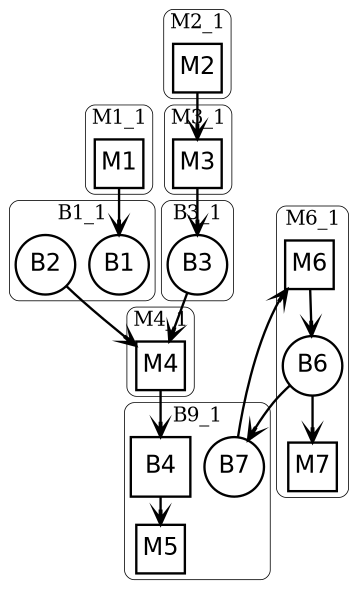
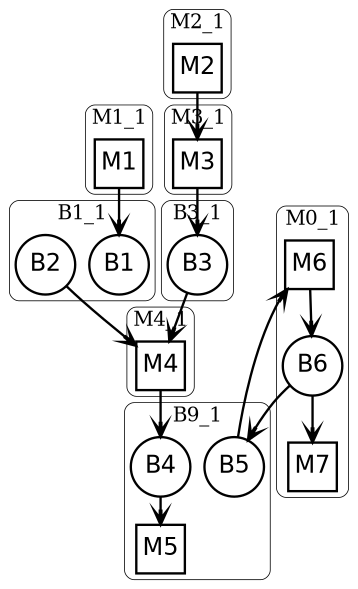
(313, 220) -> (313, 220)
(161, 467) -> (161, 467)
(234, 467) -> (234, 467)
